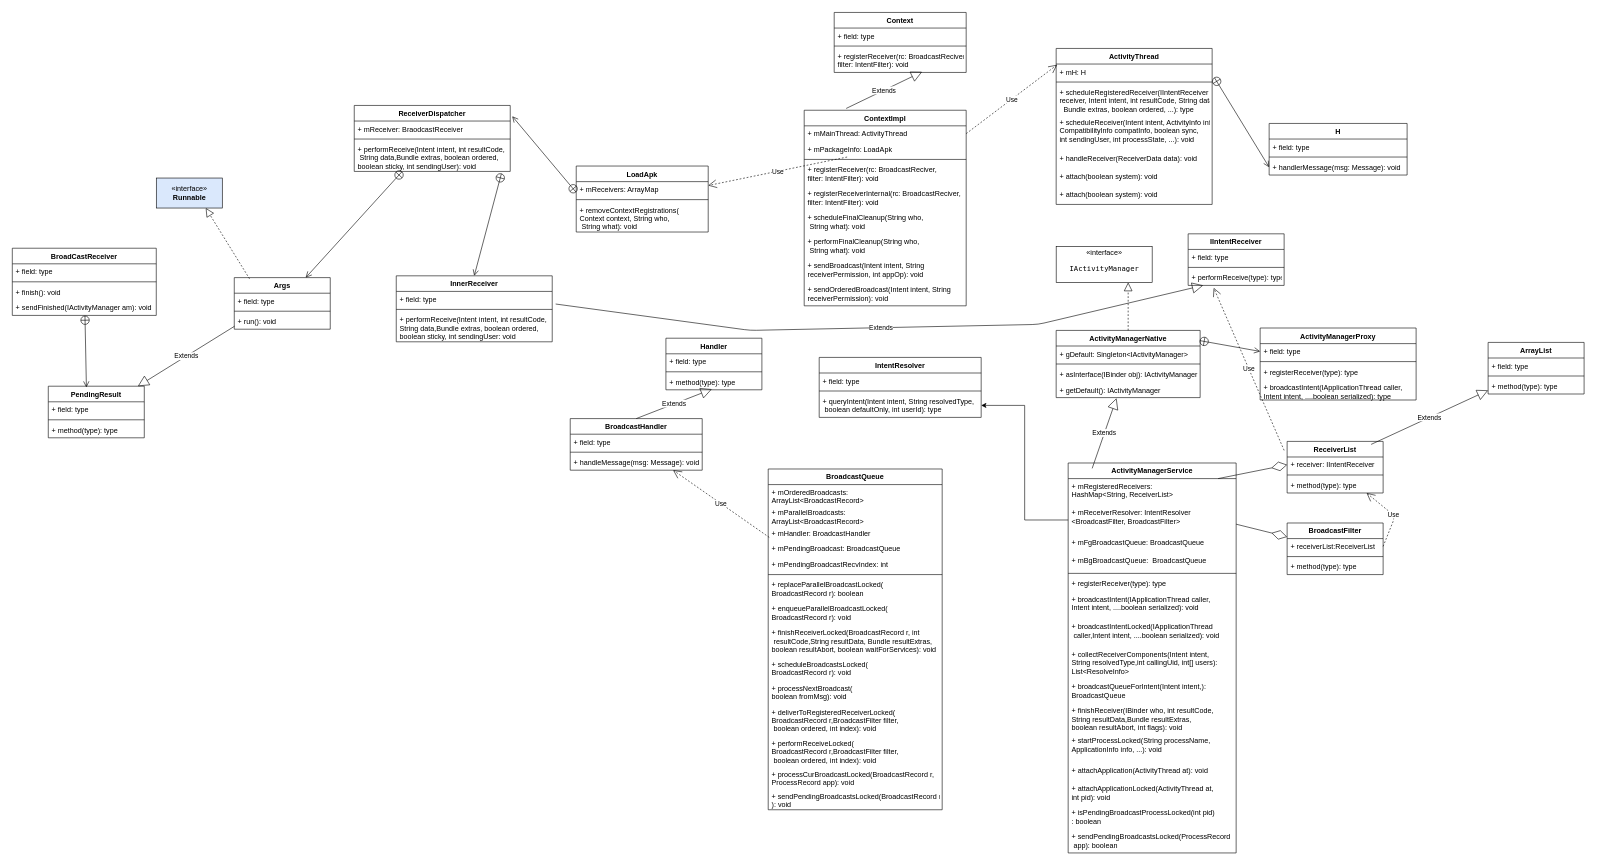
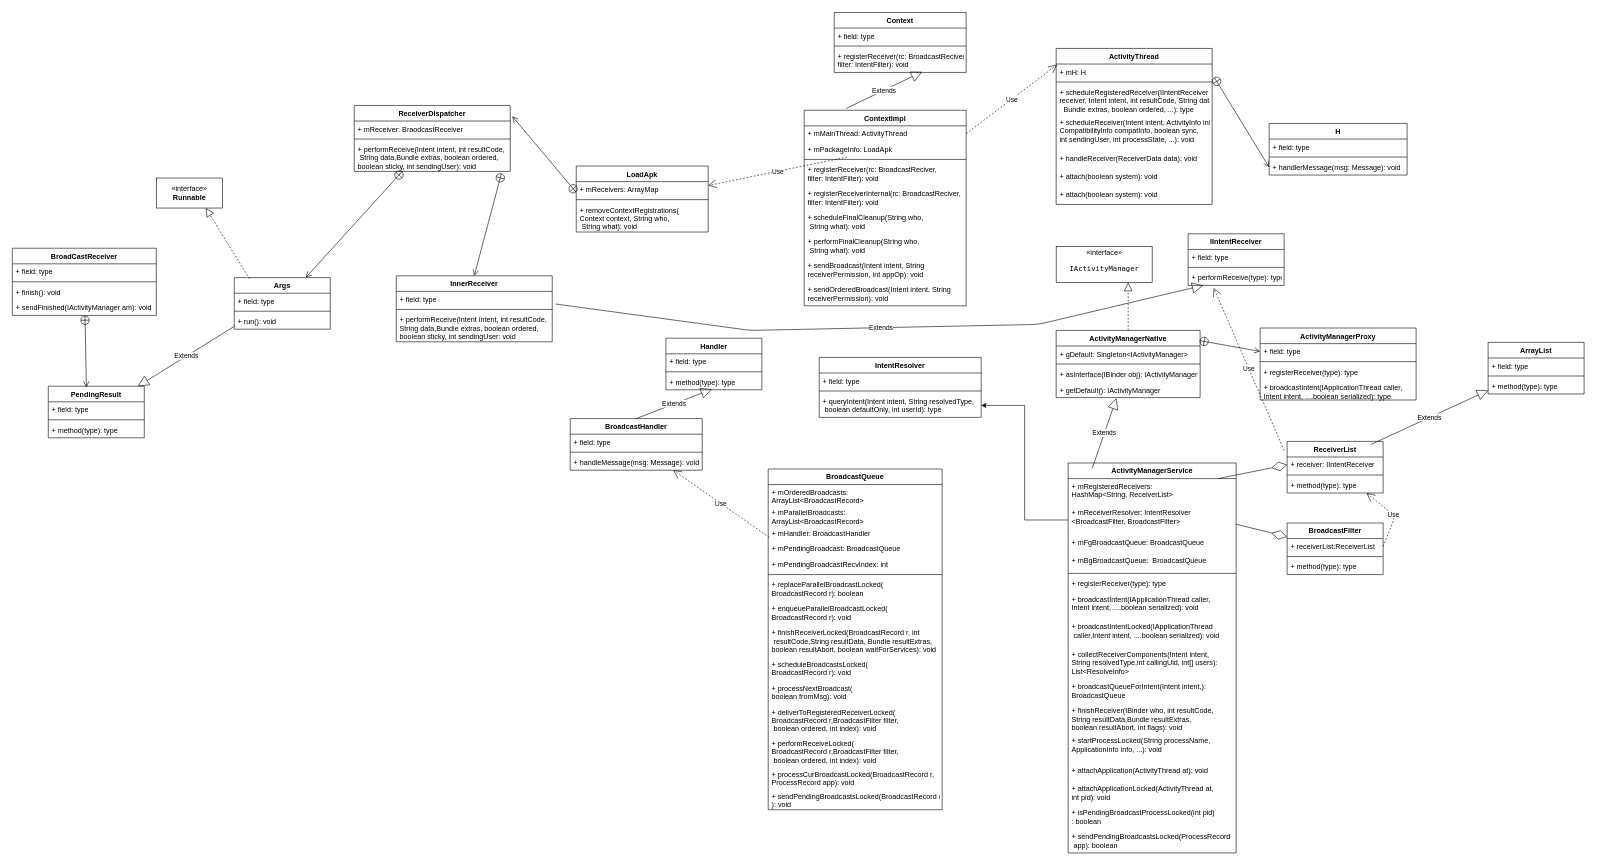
(189, 193) -> (189, 193)
